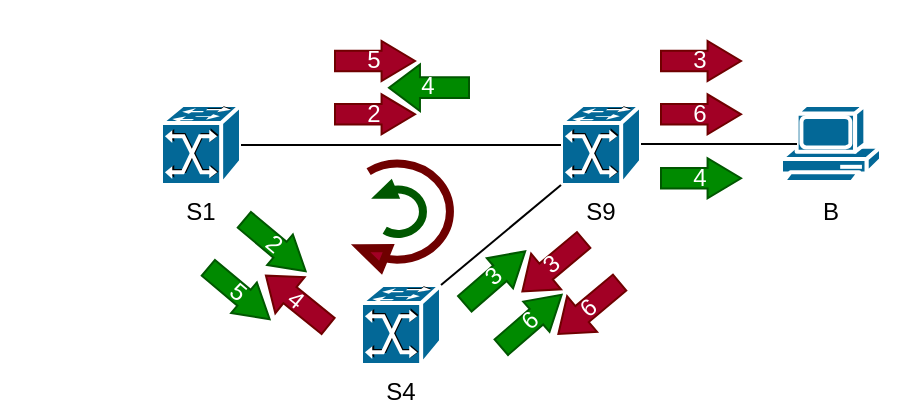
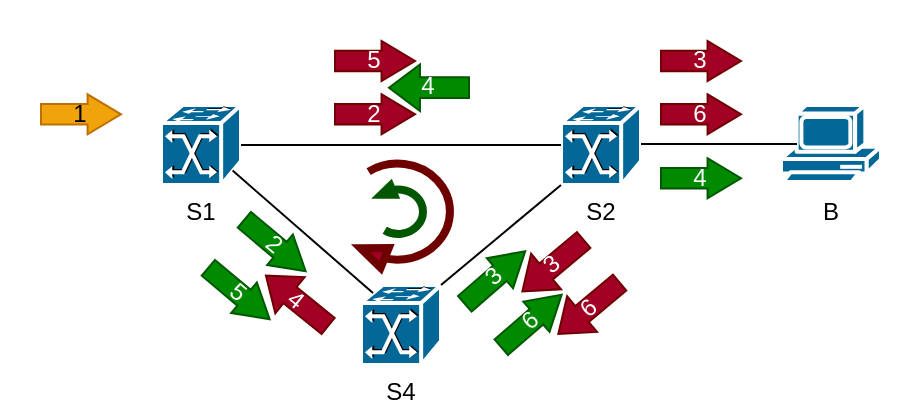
none -> (81, 114)
(602, 213) -> (602, 213)
none -> (303, 232)
